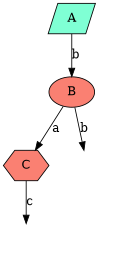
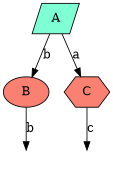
(52, 125) -> (70, 51)
